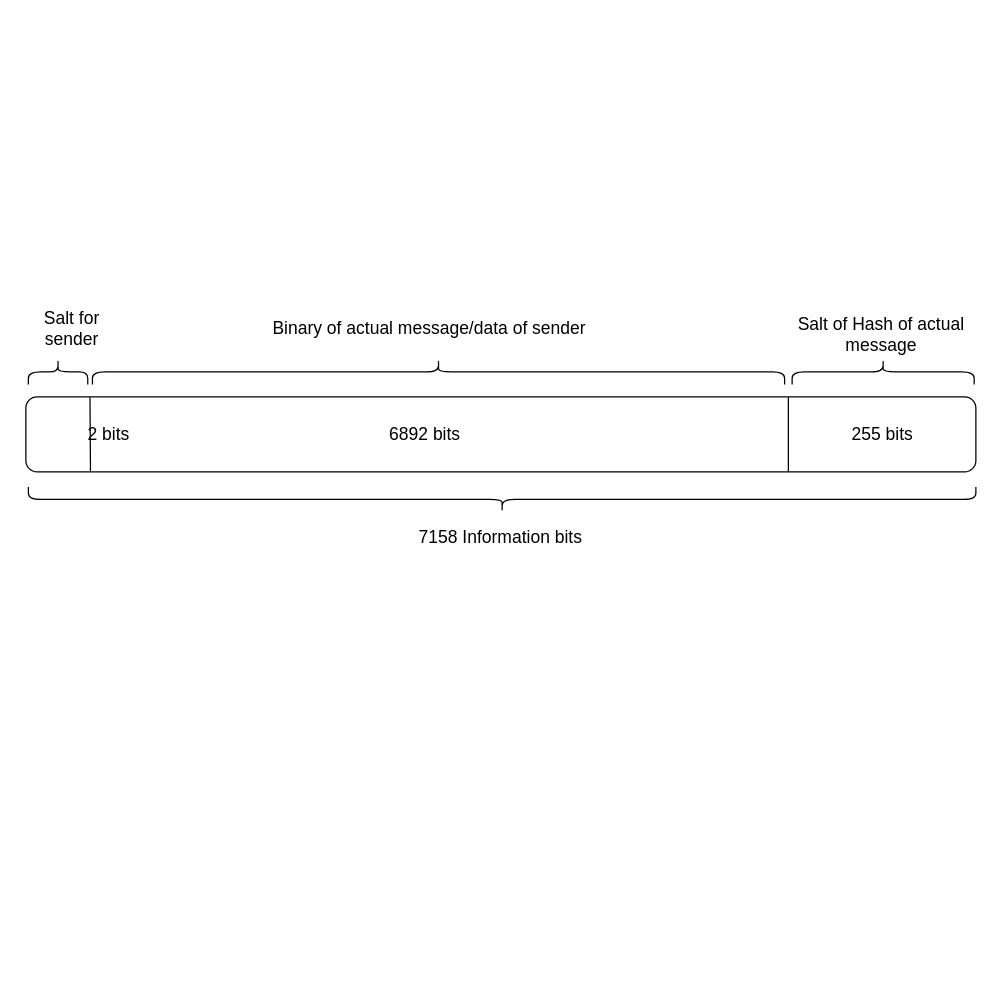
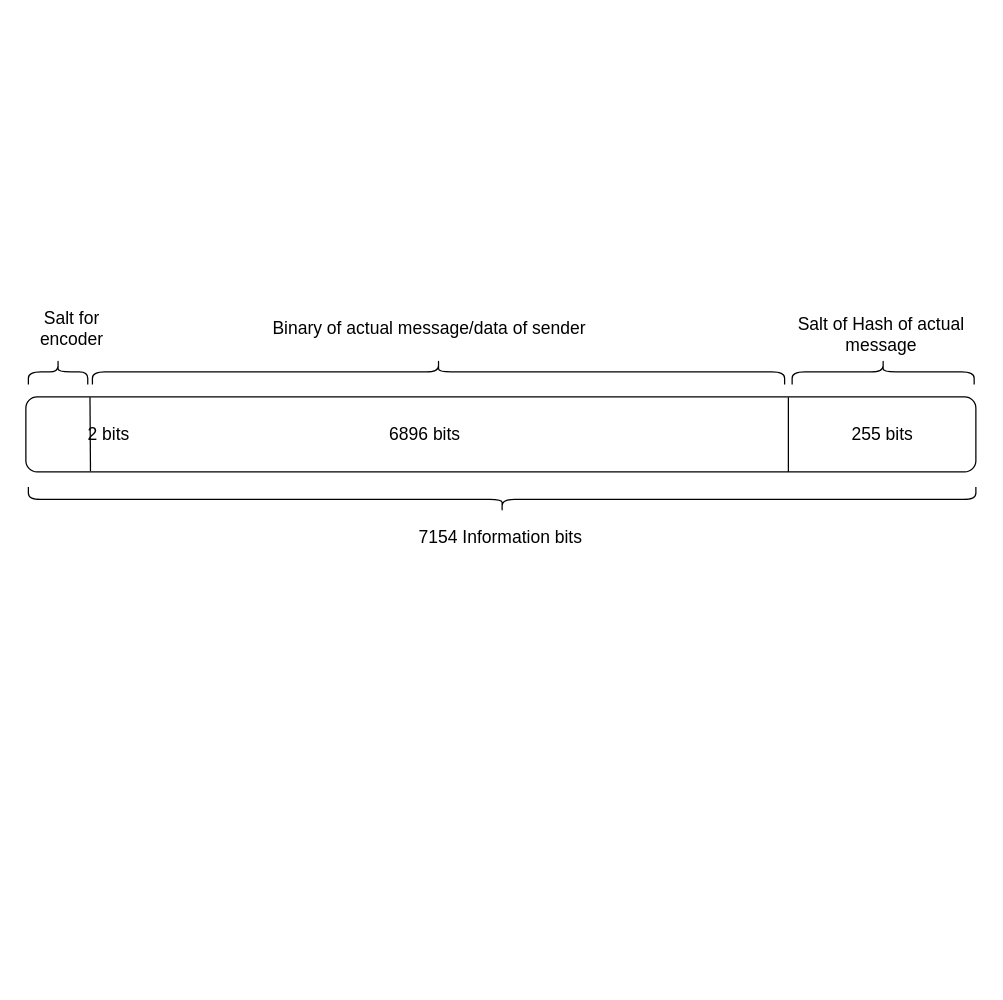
(72, 328) -> (72, 328)
(425, 434) -> (425, 434)
(501, 537) -> (501, 537)
